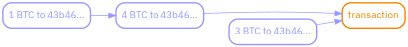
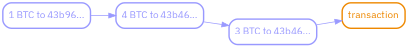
(269, 12) -> (213, 23)
(47, 16) -> (47, 16)
